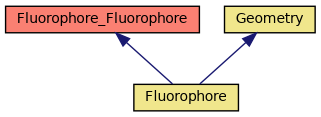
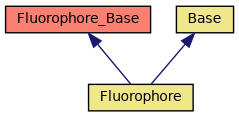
(102, 20) -> (78, 20)
(270, 20) -> (205, 20)
